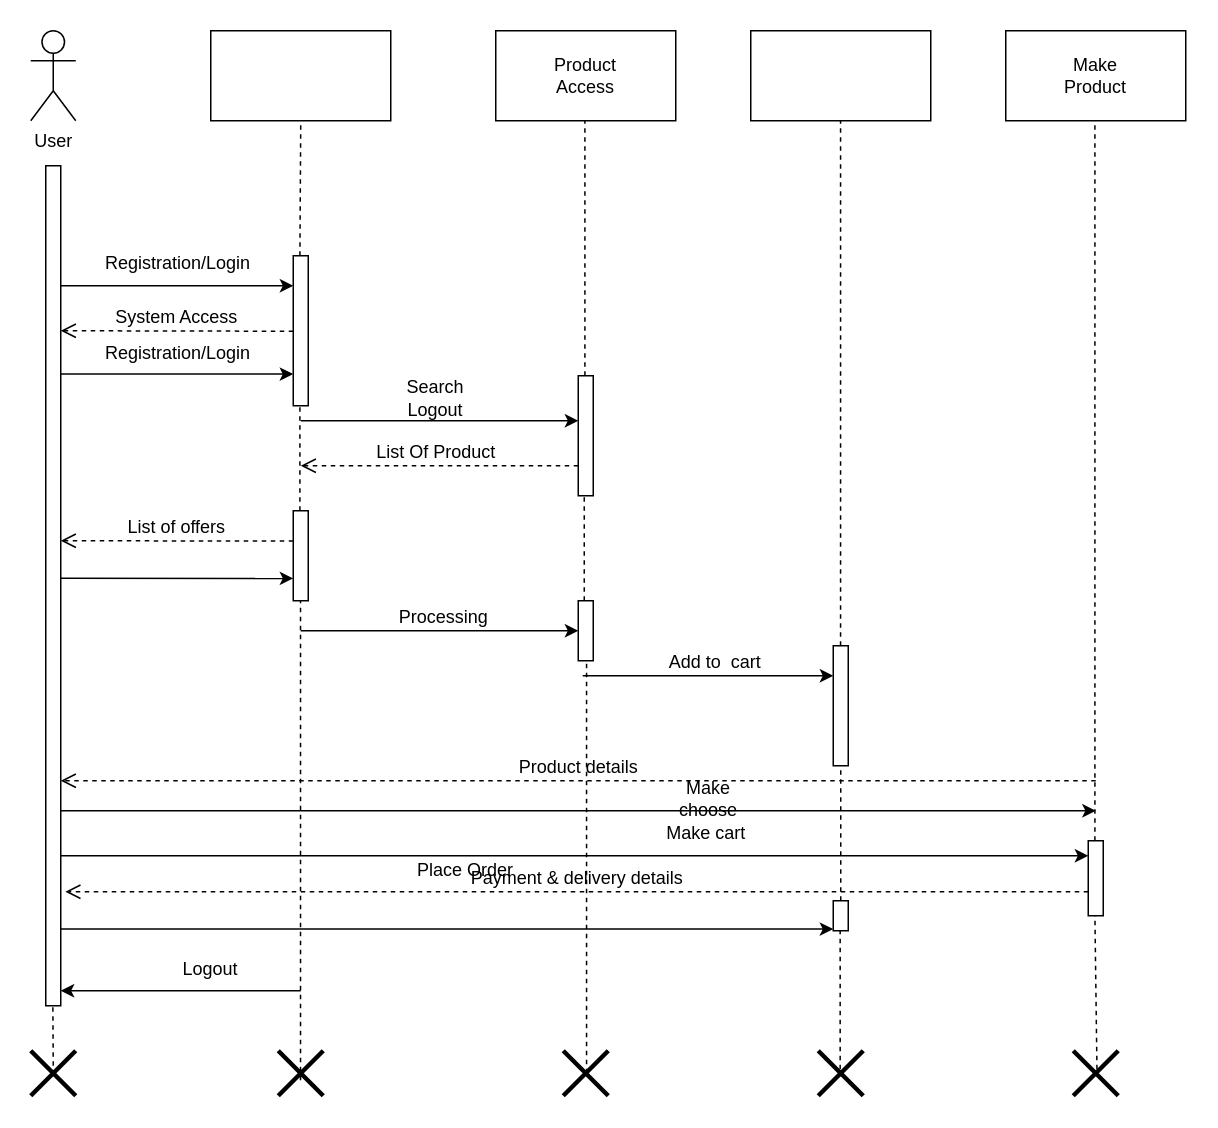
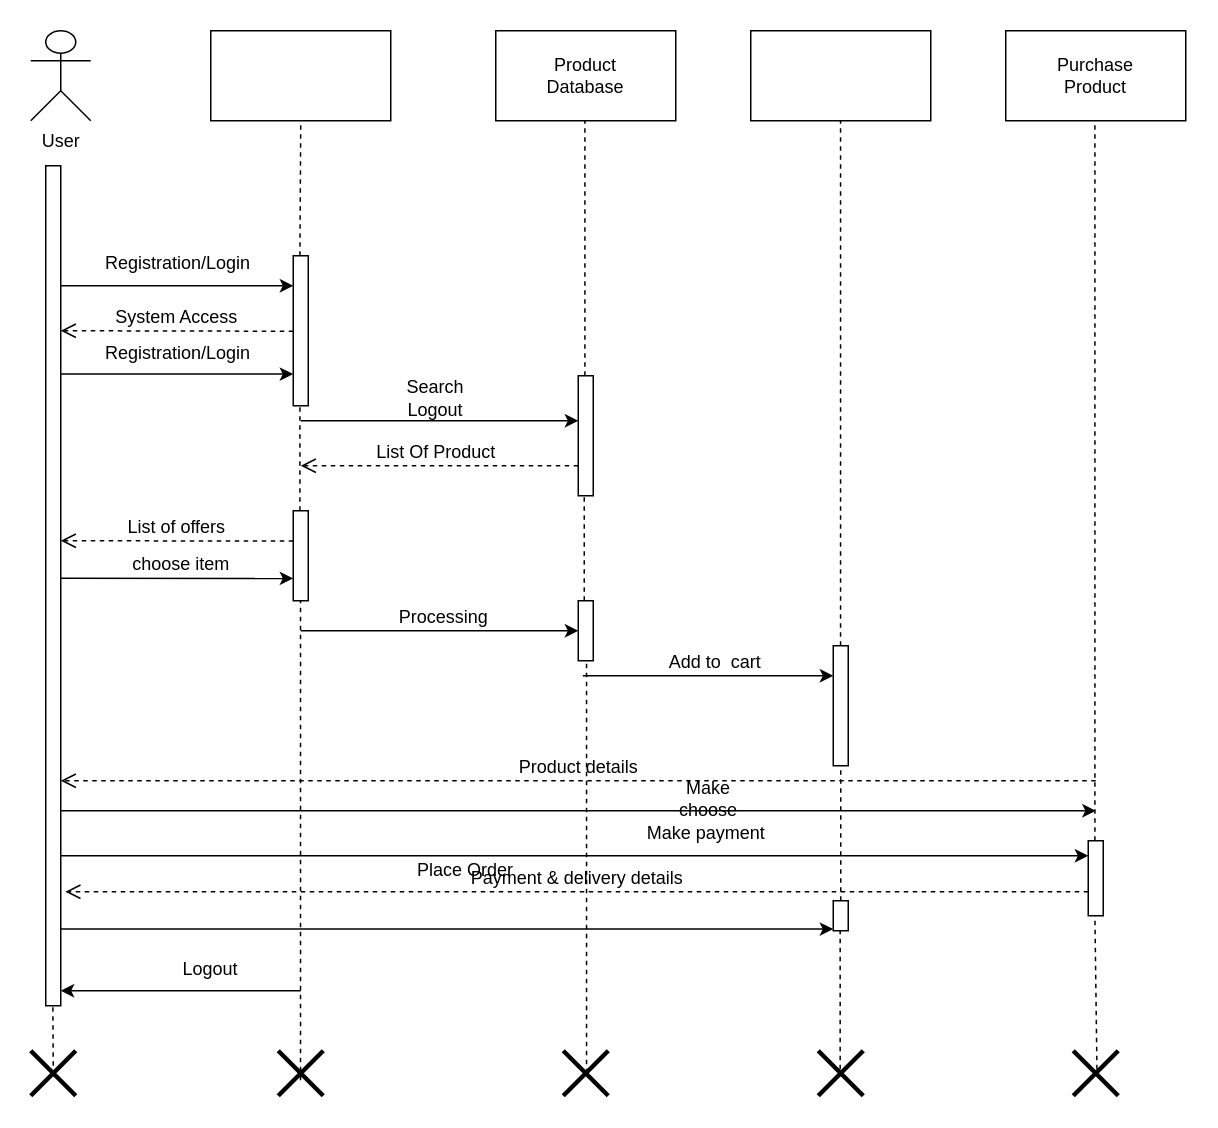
(53, 76) -> (61, 76)
(586, 76) -> (586, 76)
(1096, 76) -> (1096, 76)
none -> (181, 565)
(707, 833) -> (707, 833)
